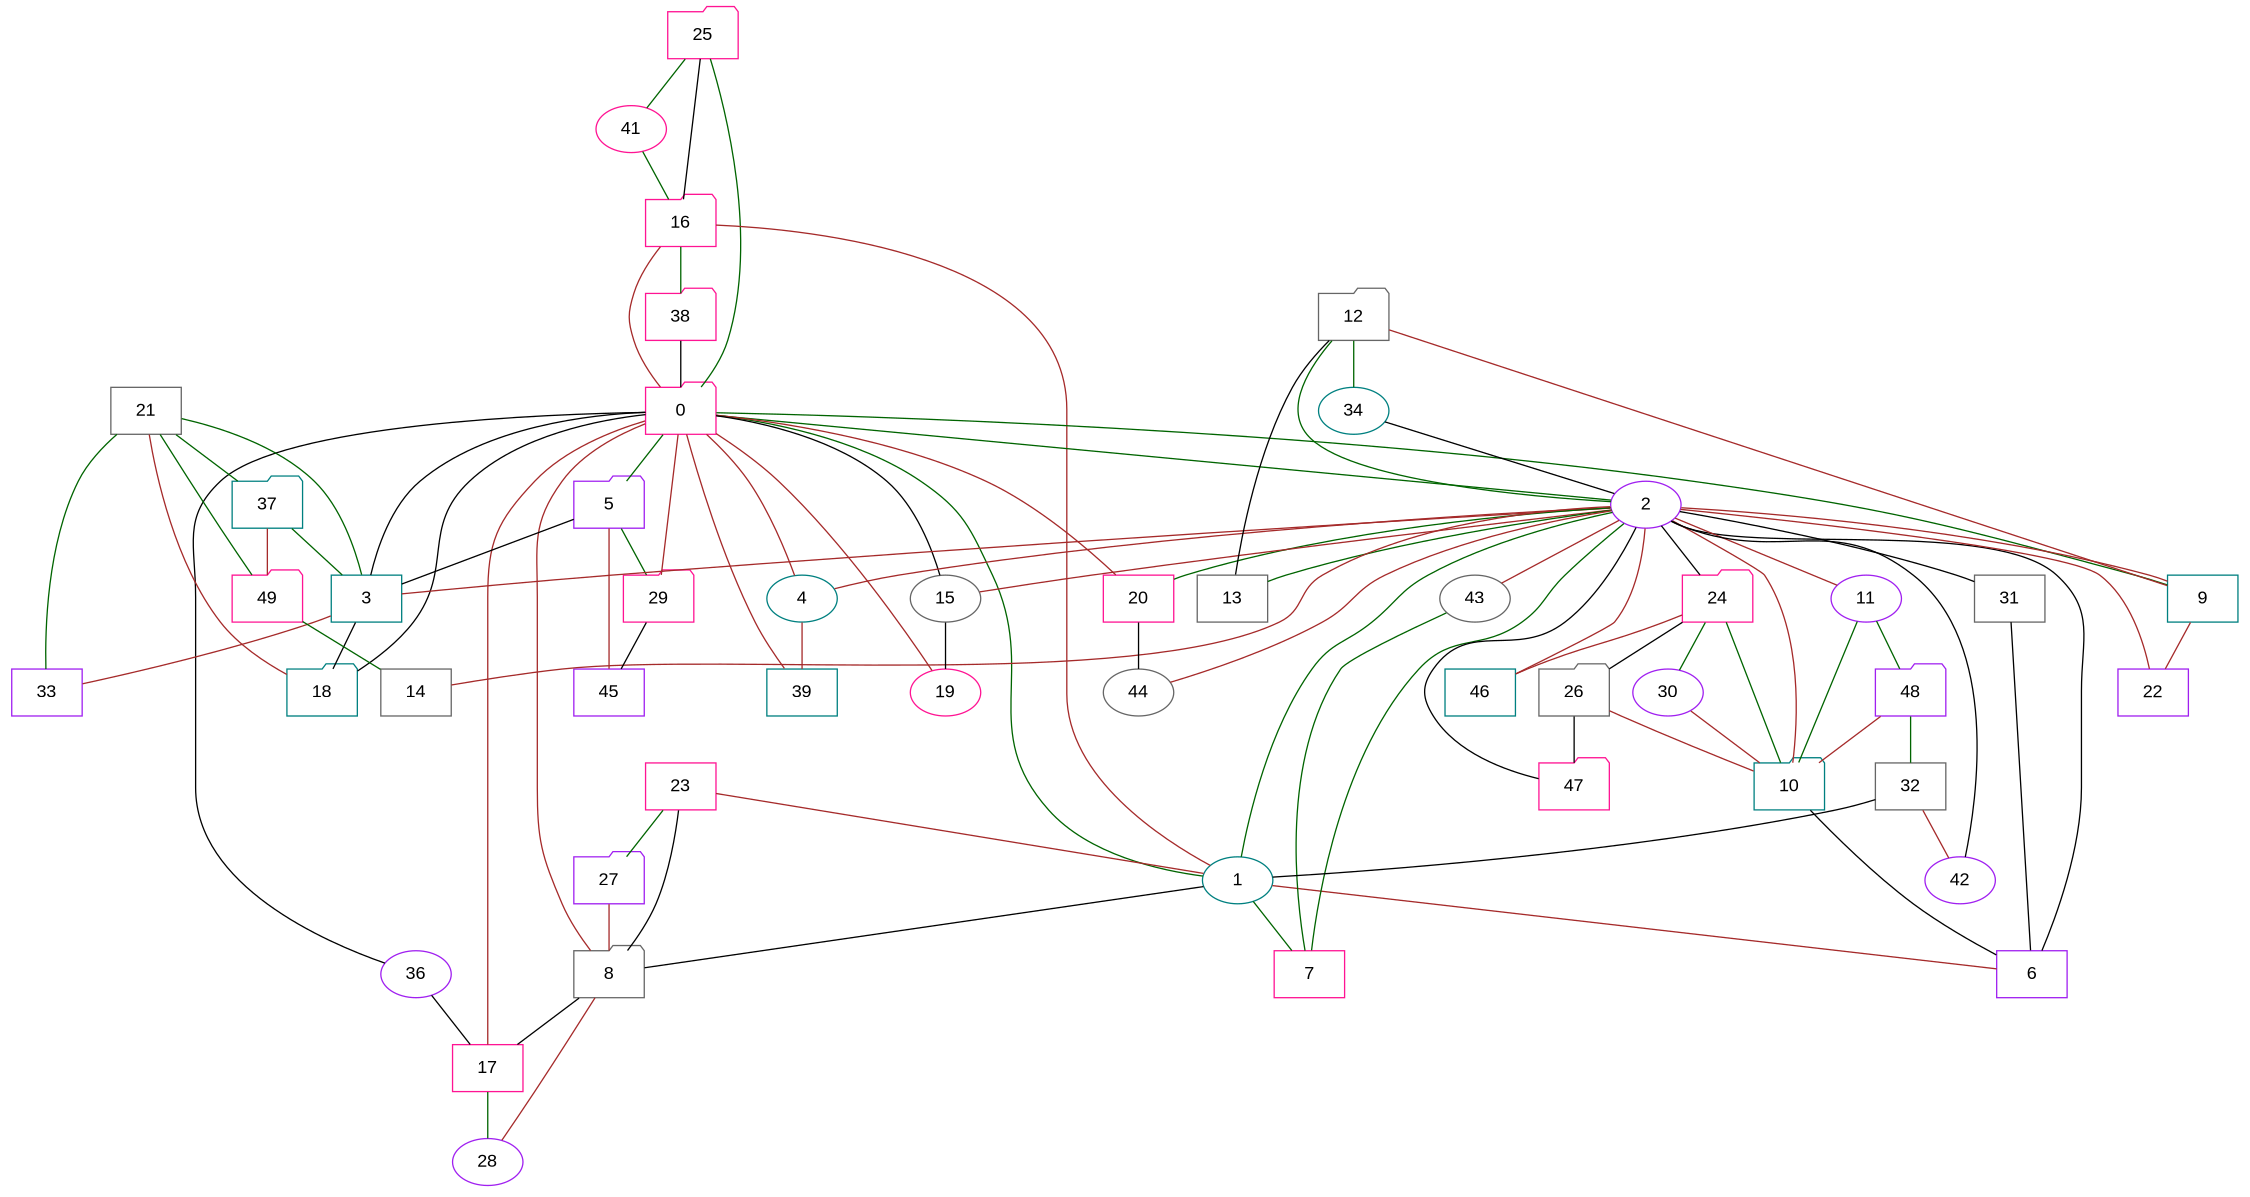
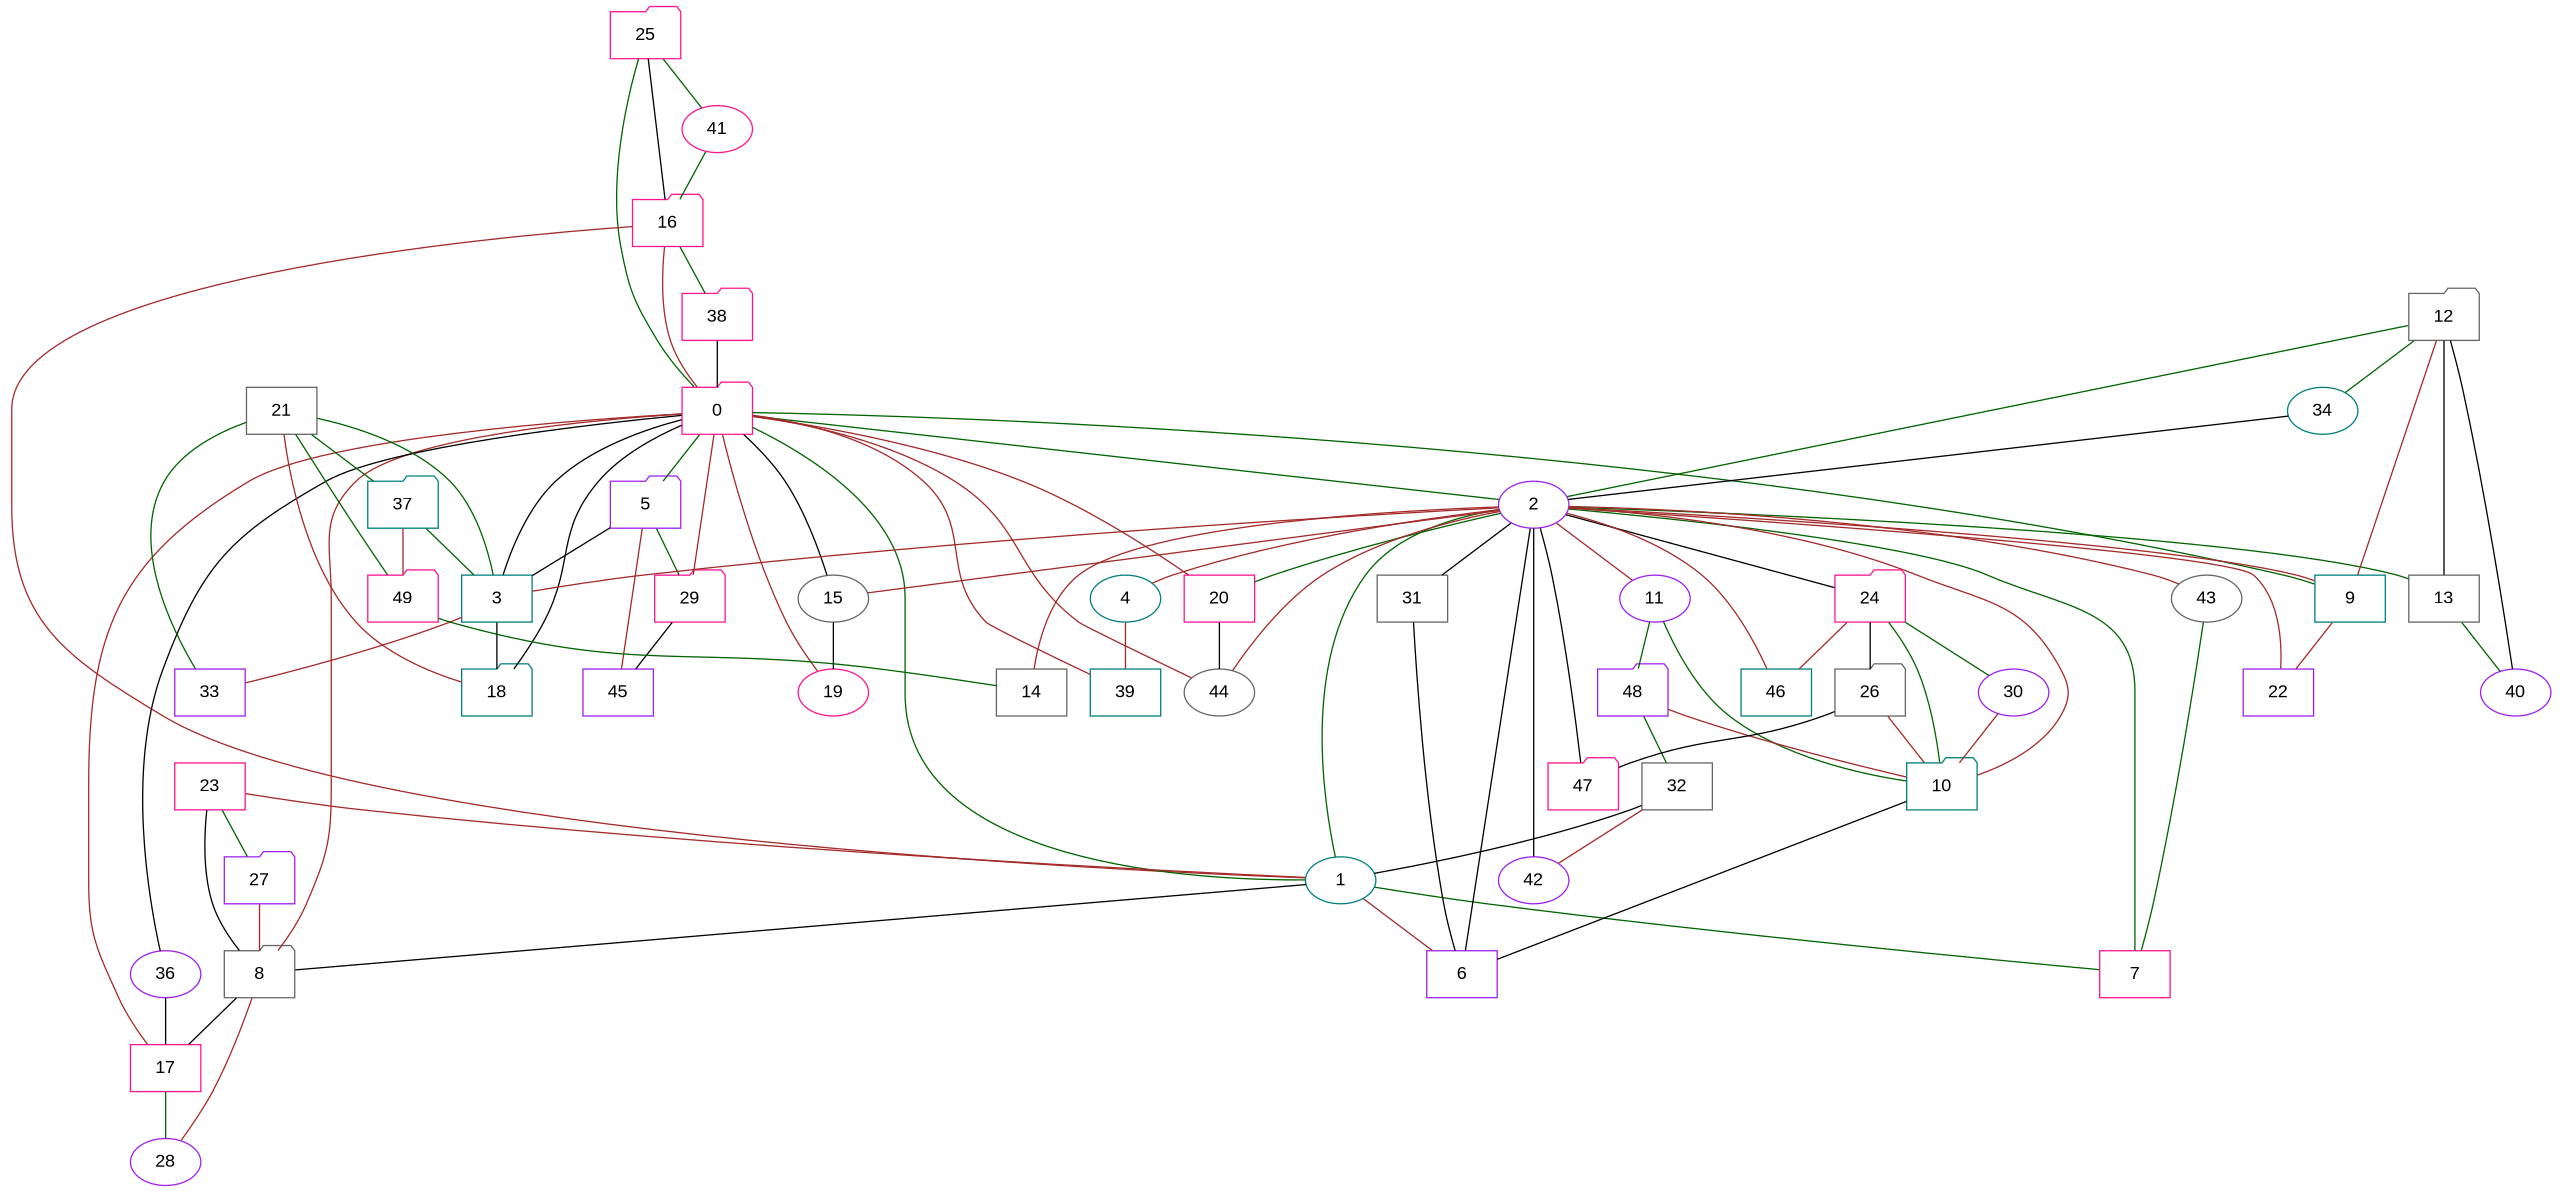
(760, 499) -> (993, 514)
none -> (2516, 693)
